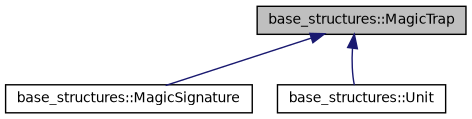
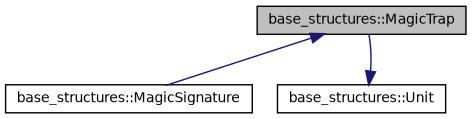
(352, 67) -> (371, 53)
